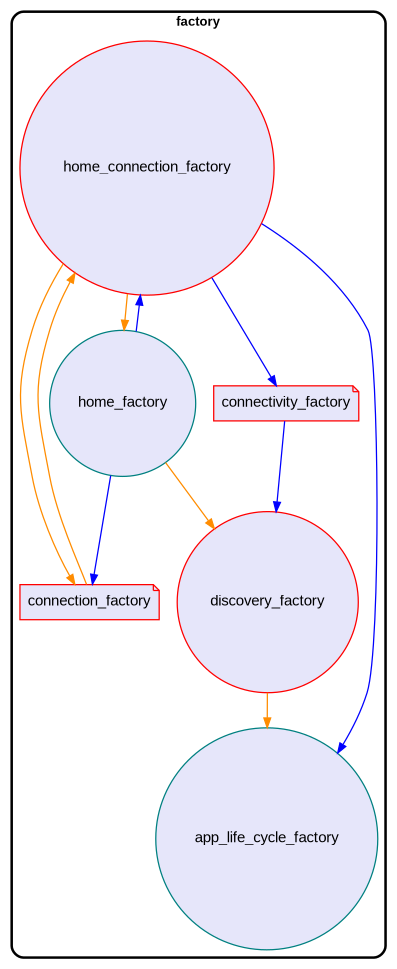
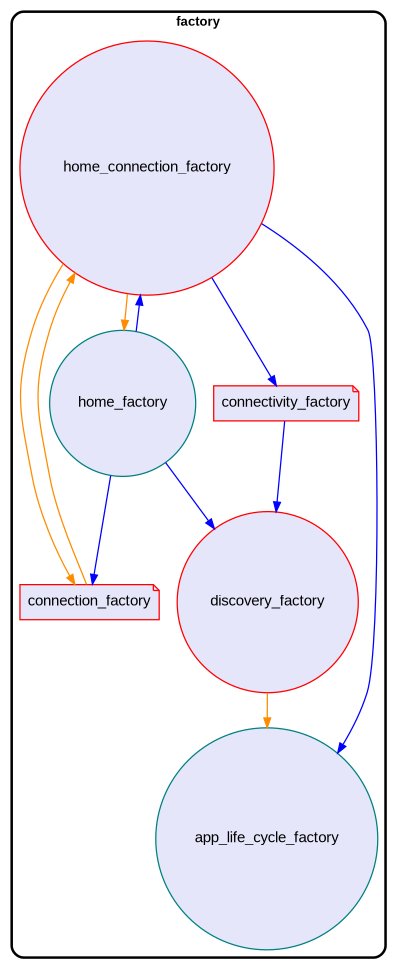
(187, 492) -> (187, 492)
